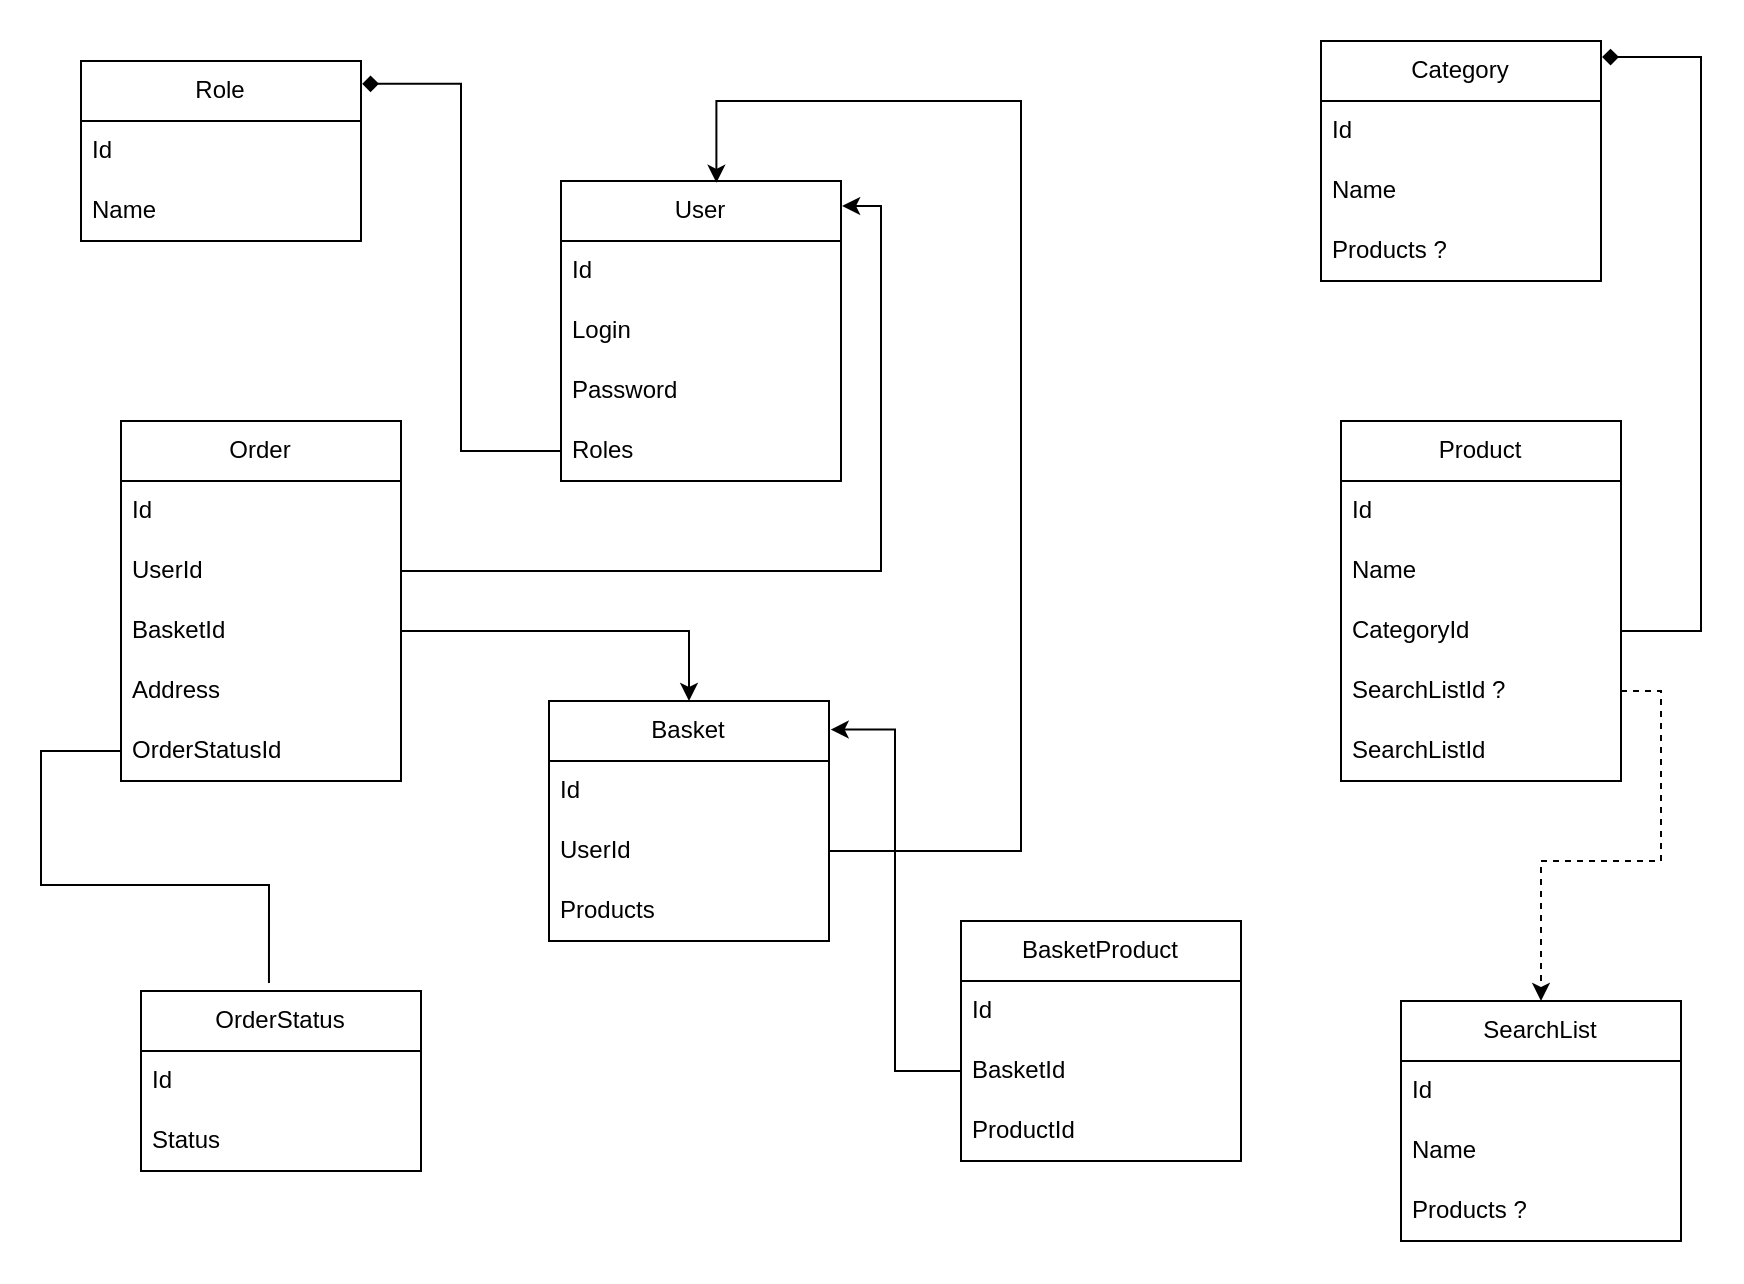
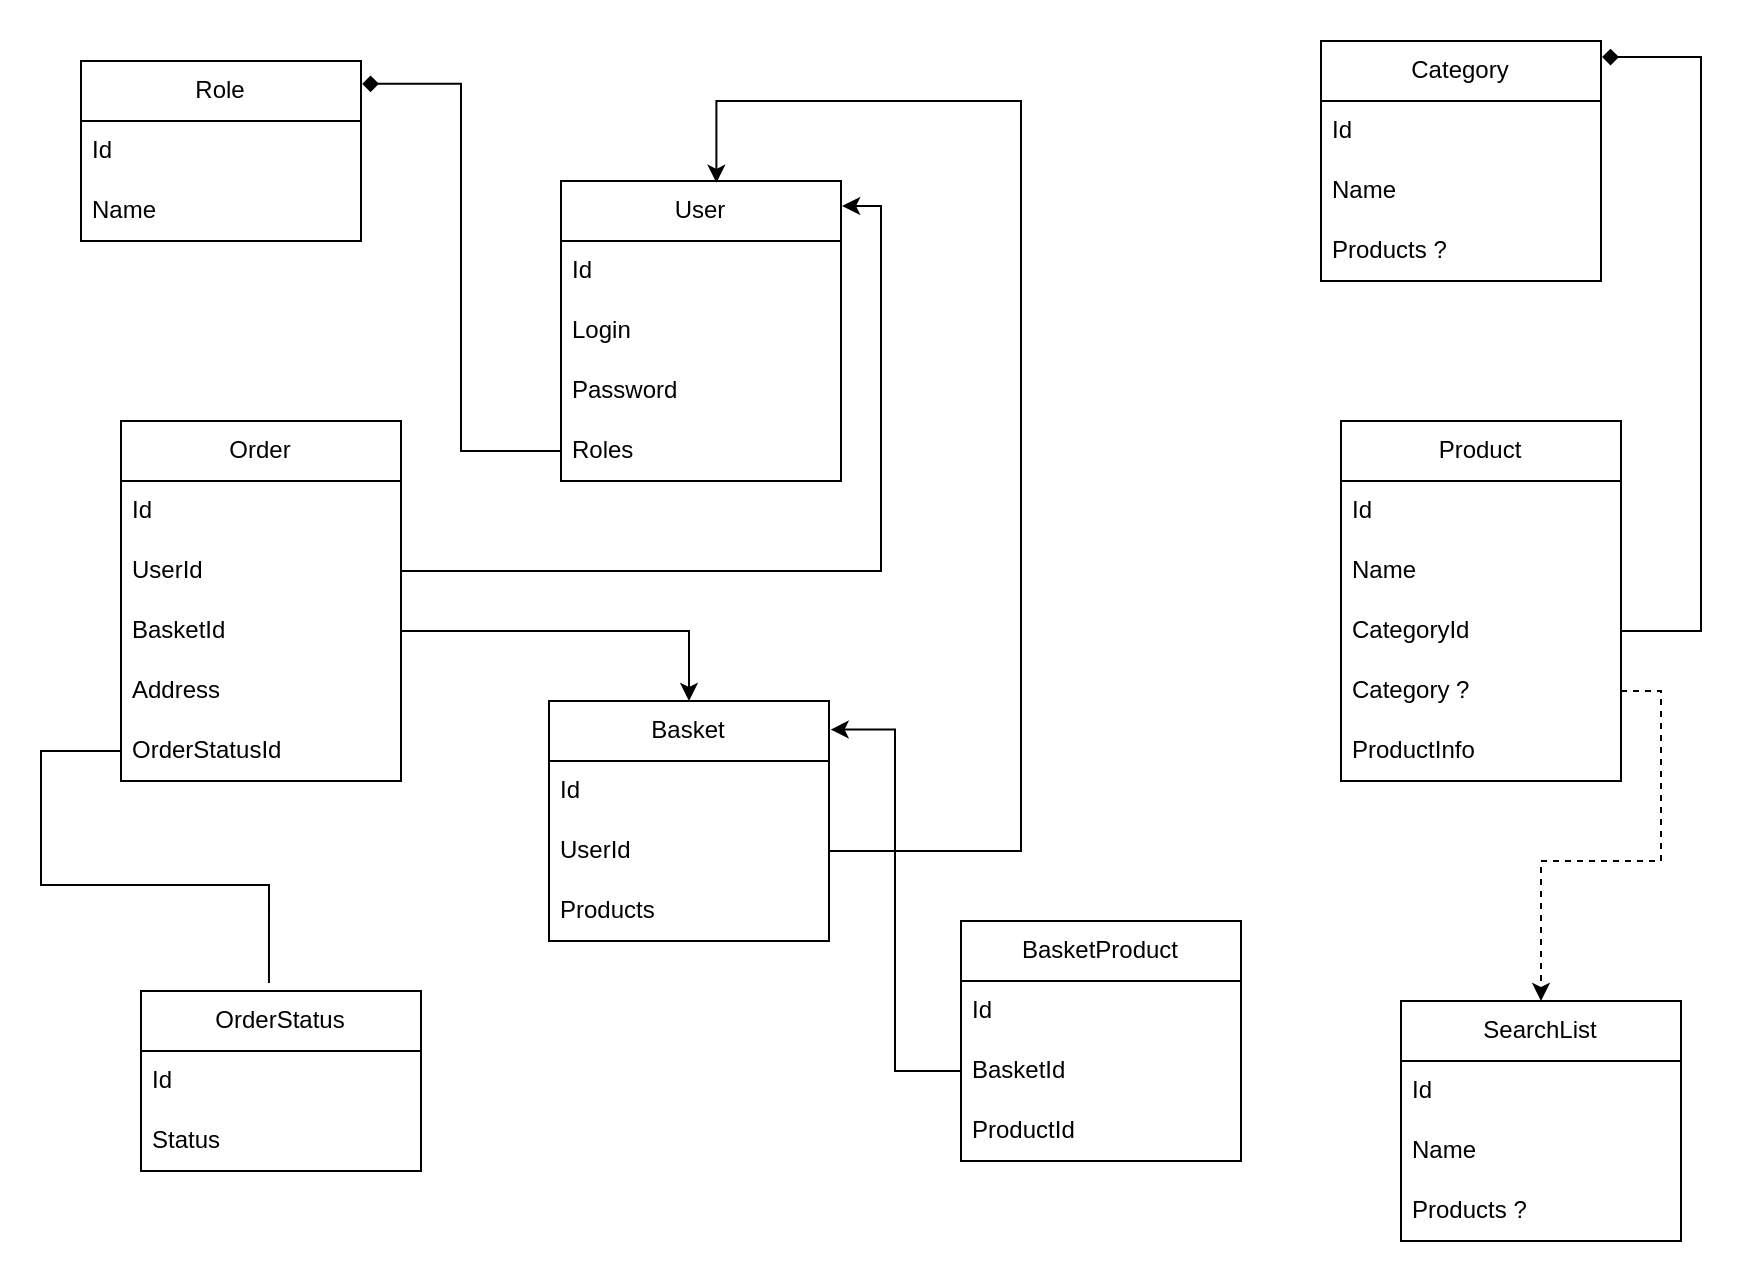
(1441, 691) -> (1417, 691)
(1431, 751) -> (1427, 751)
